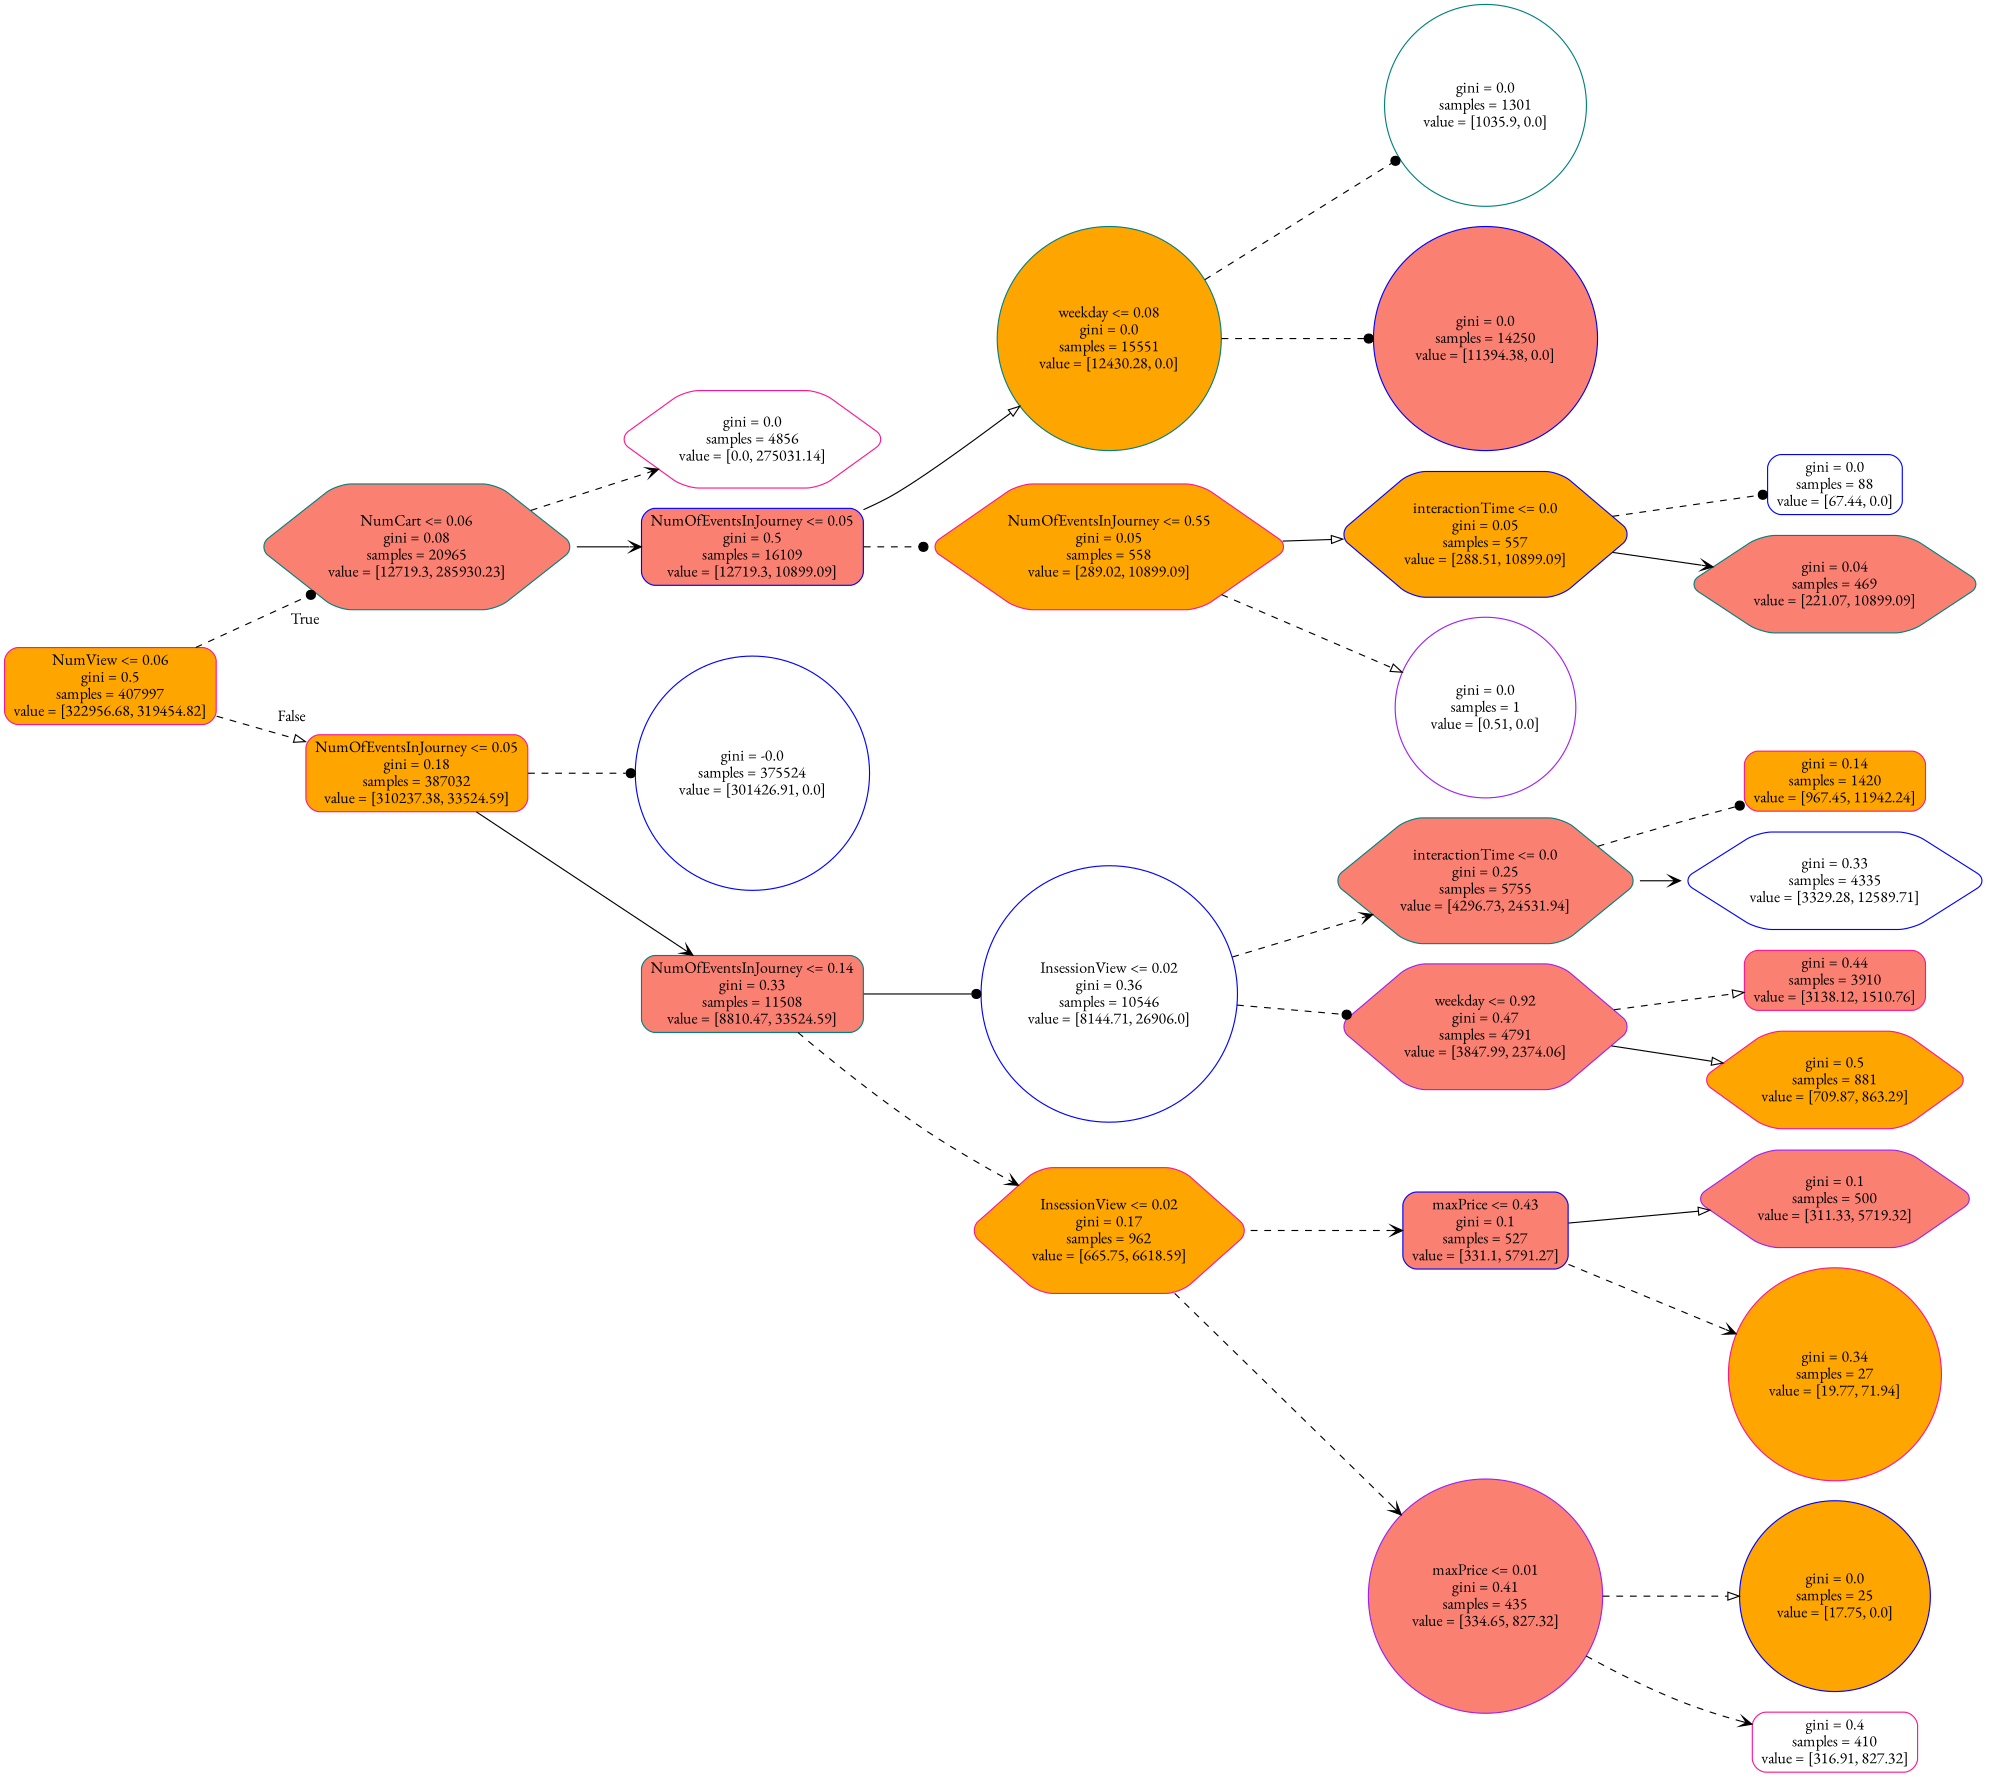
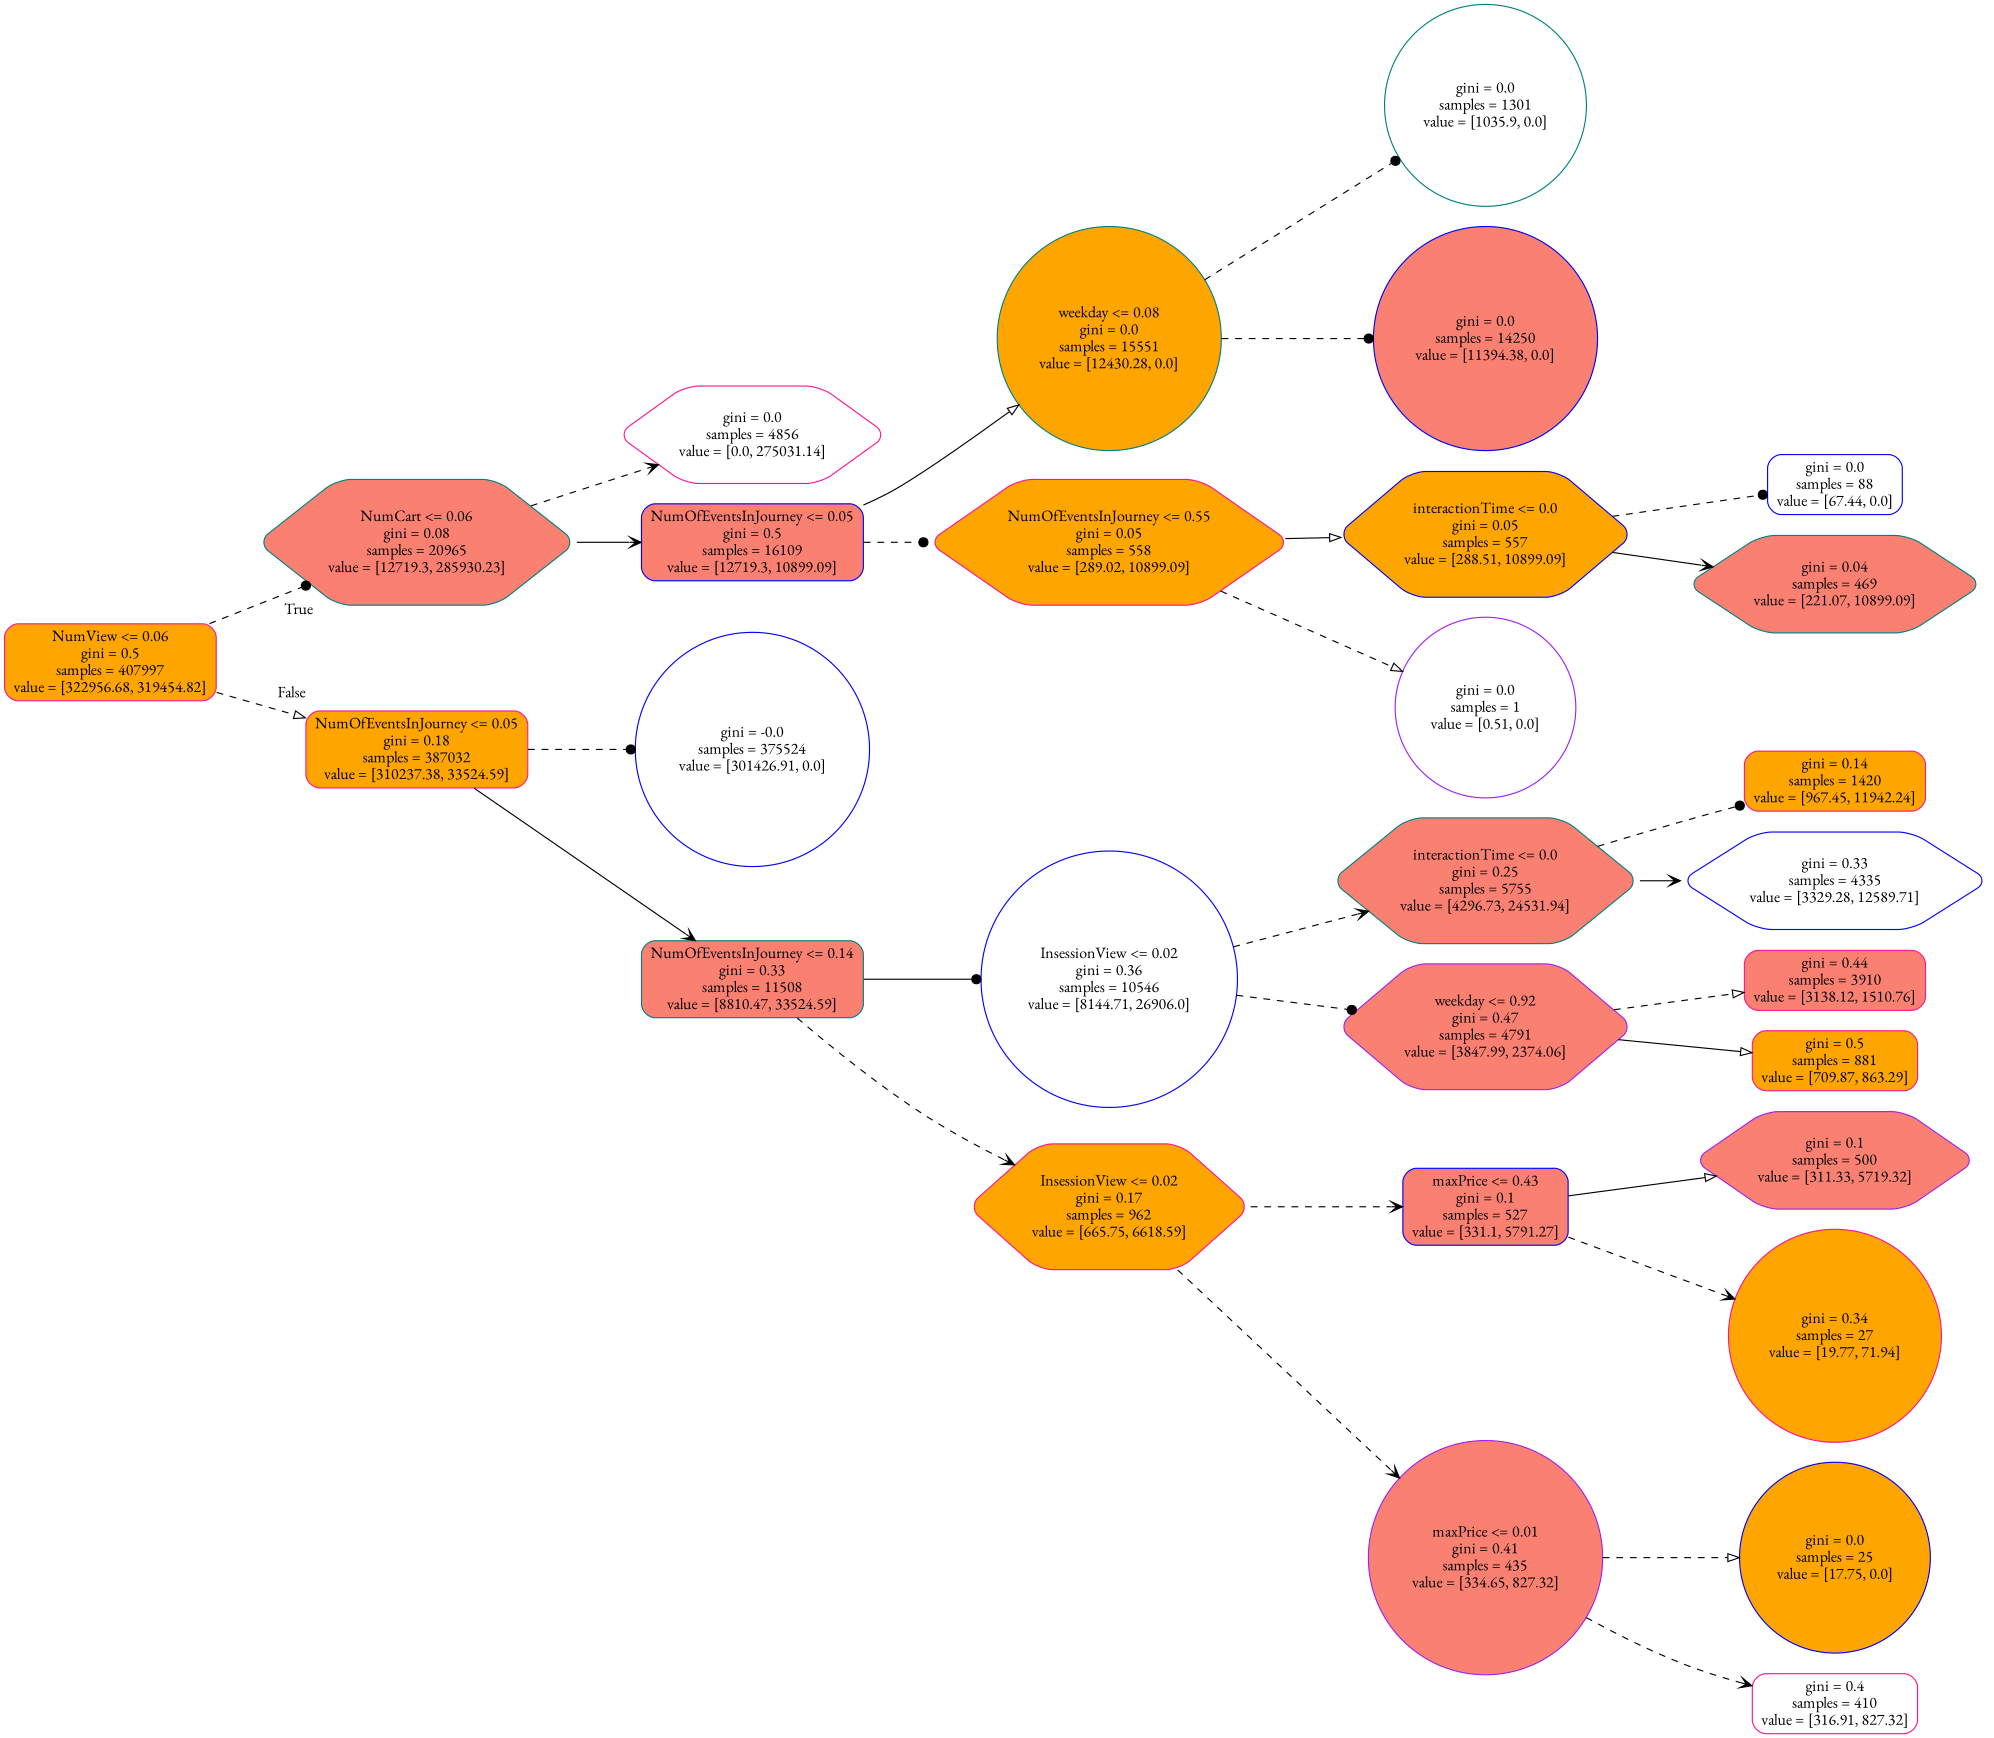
(1835, 1080) -> (1835, 1061)
